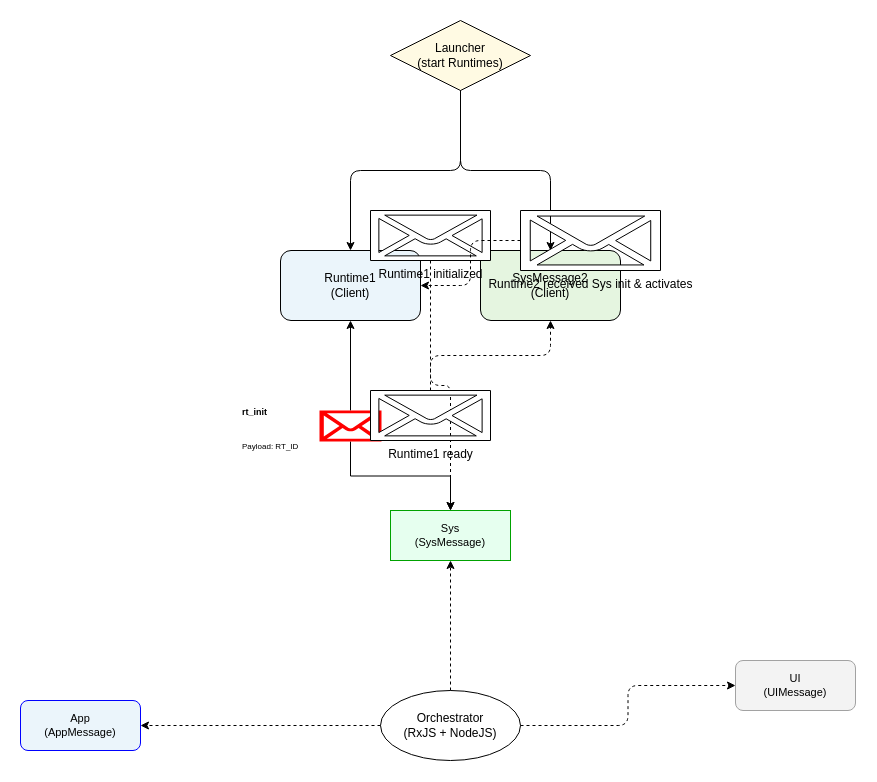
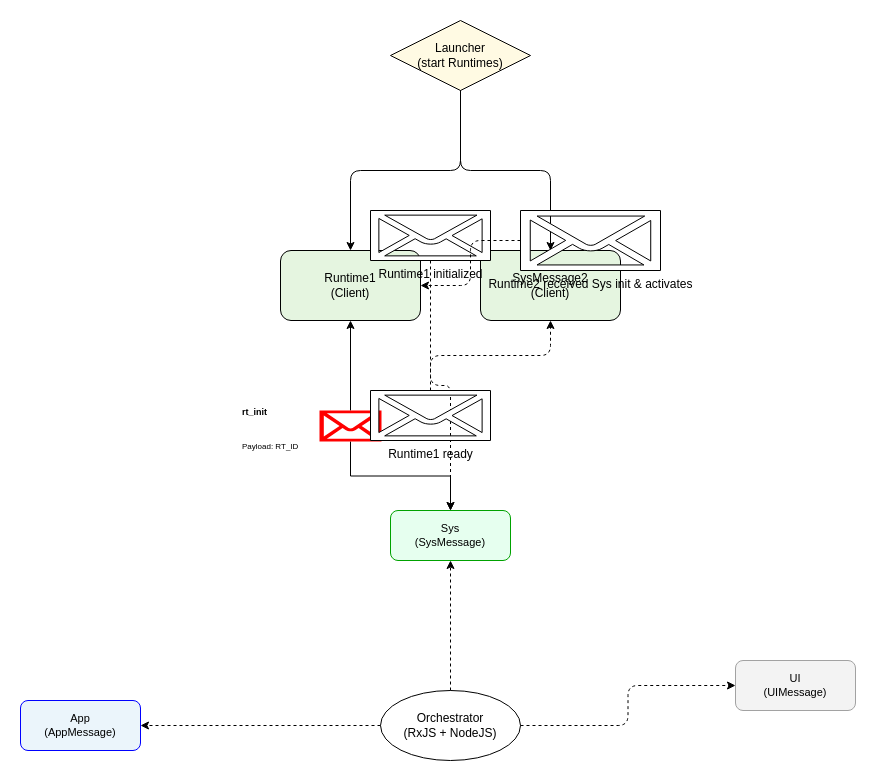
(351, 286) -> (351, 286)
(451, 536) -> (451, 536)
